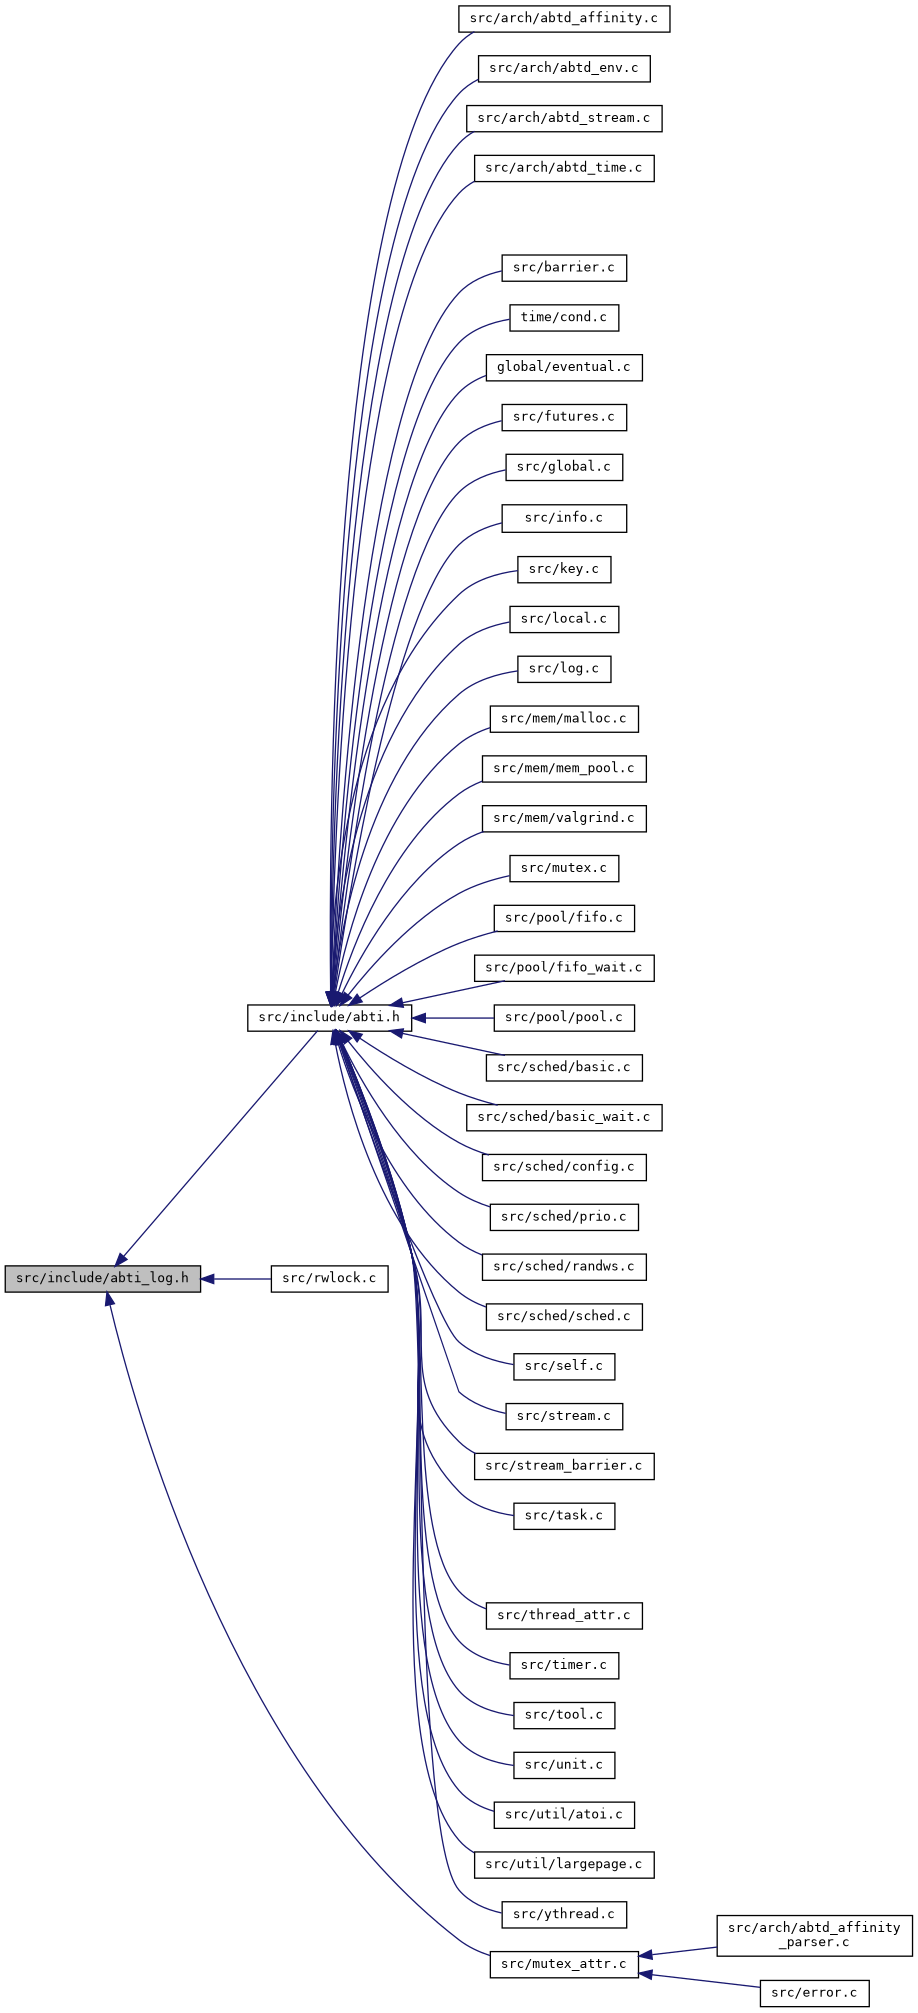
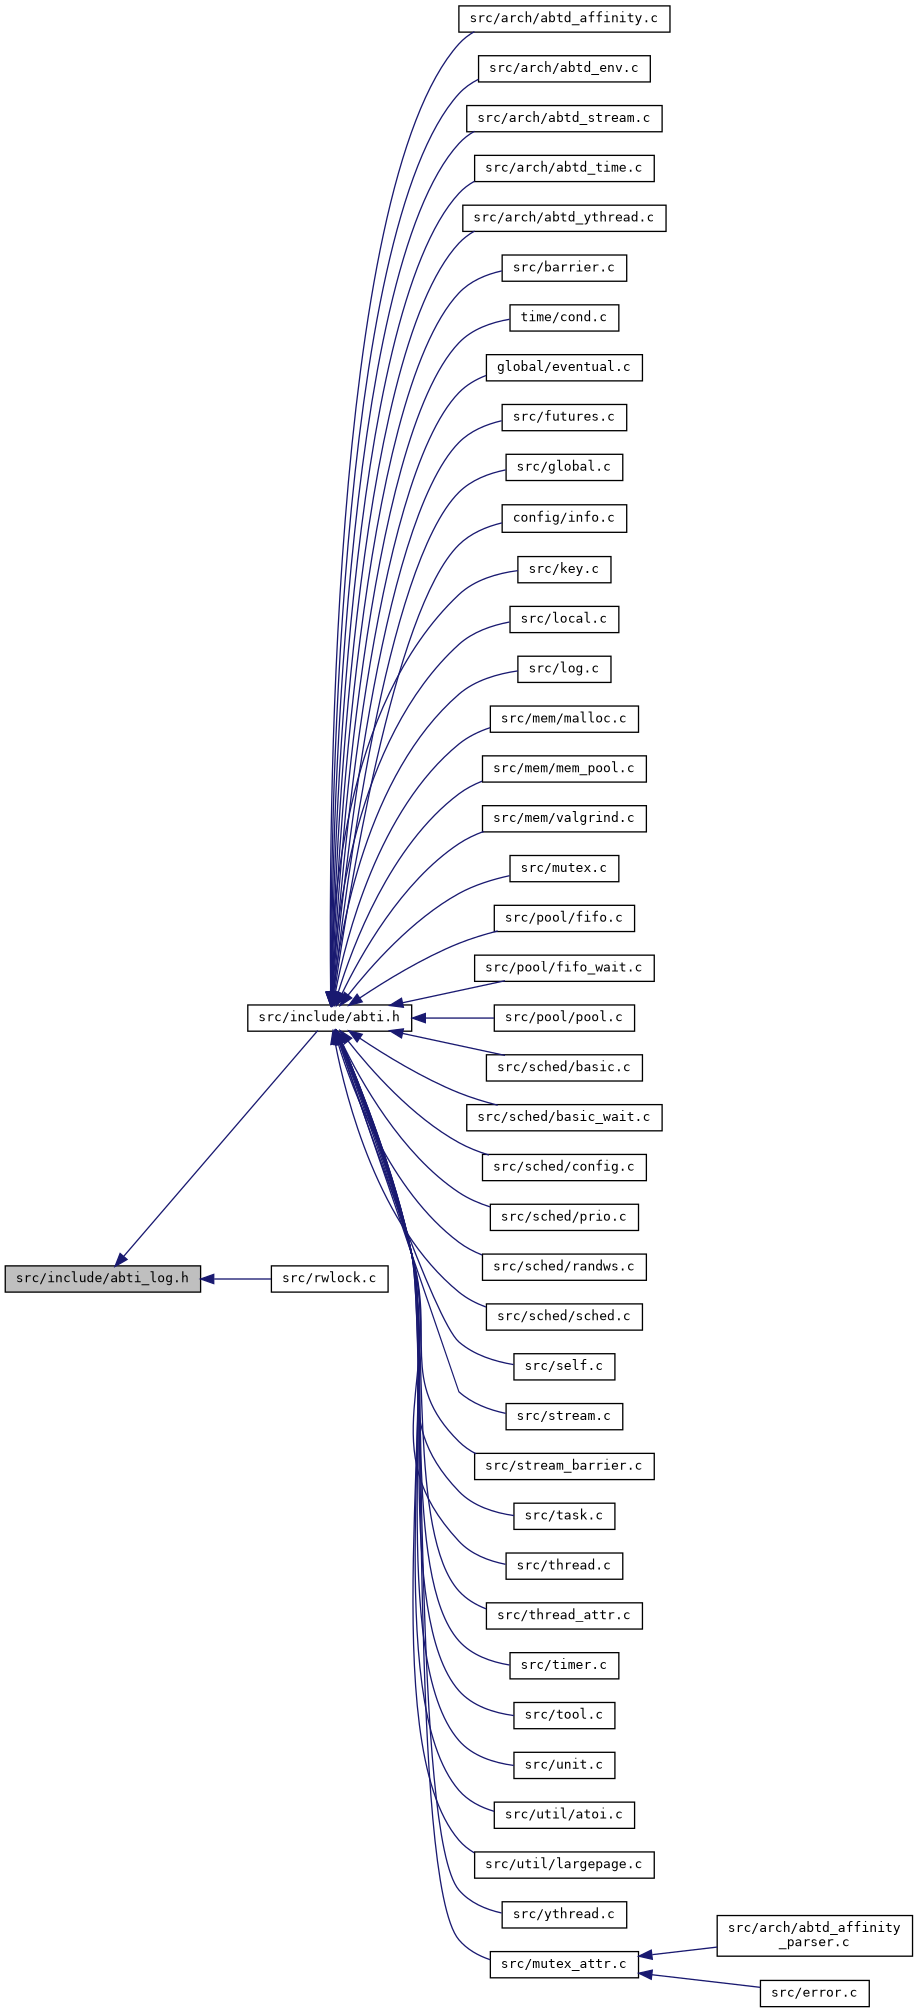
none -> (564, 218)
(564, 519) -> (564, 519)
none -> (564, 1566)
(244, 1666) -> (421, 1506)
